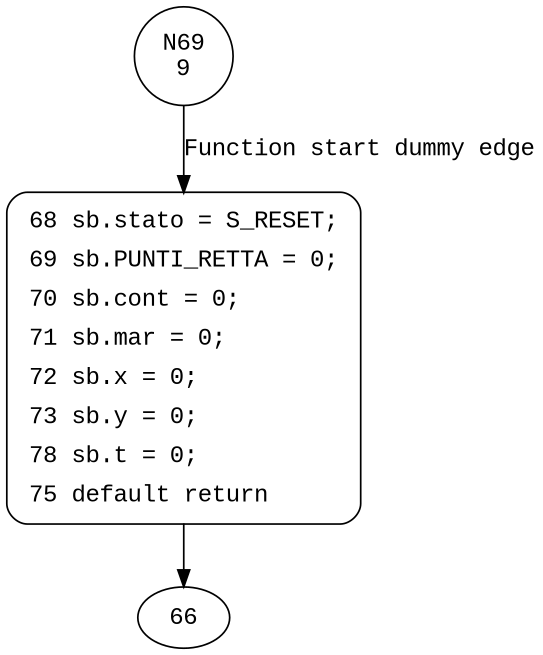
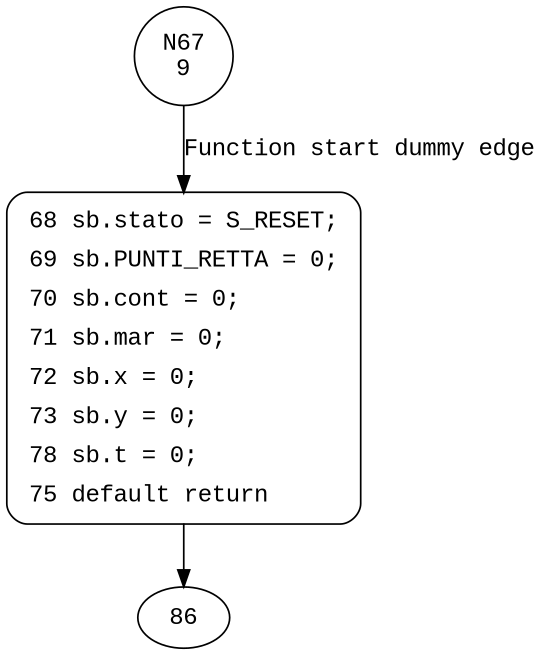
(184, 56) -> (184, 56)
(184, 618) -> (184, 618)
